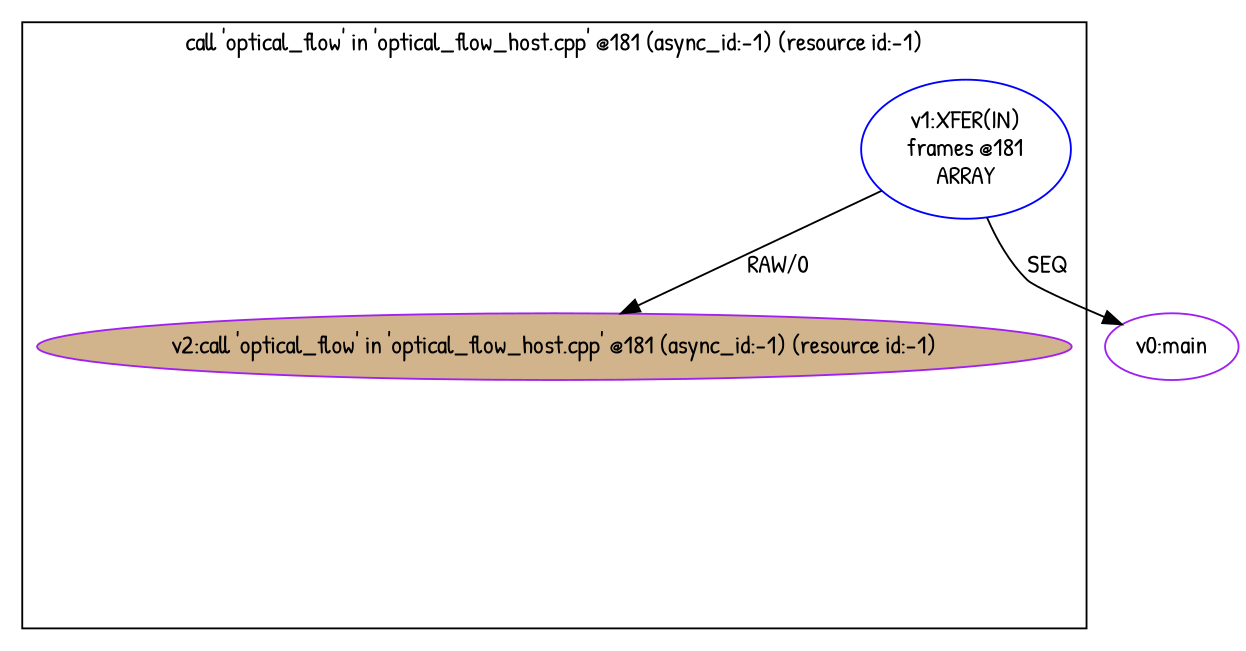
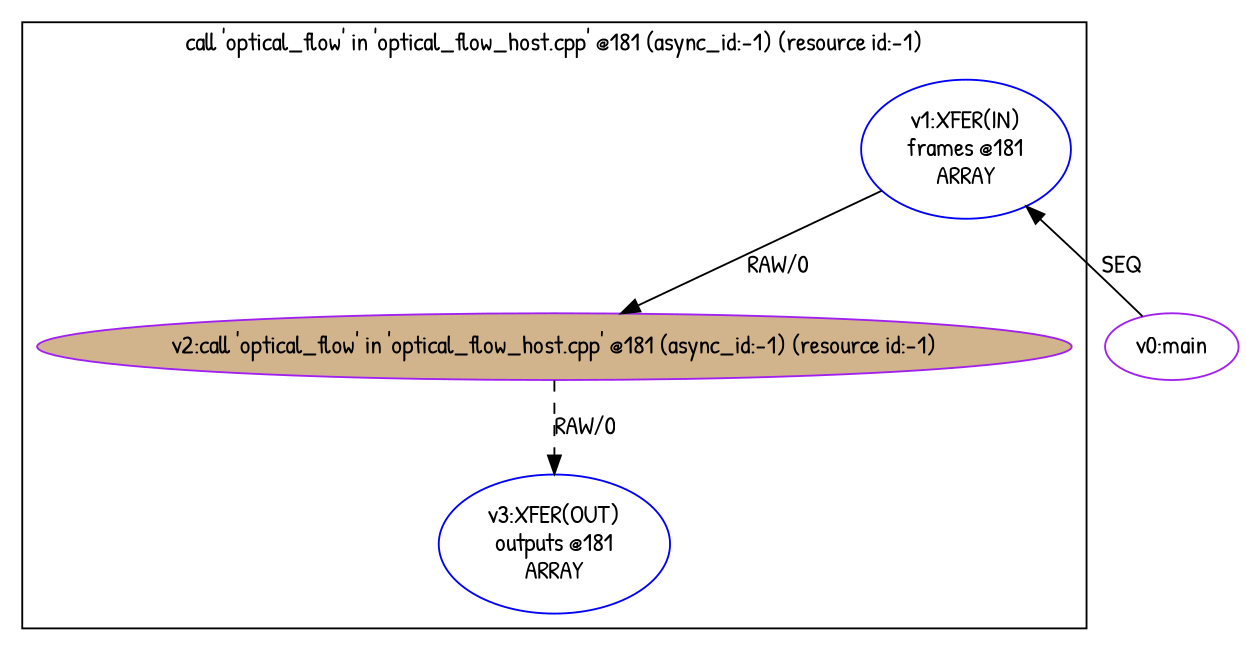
(1032, 283) -> (1099, 275)
none -> (554, 544)
